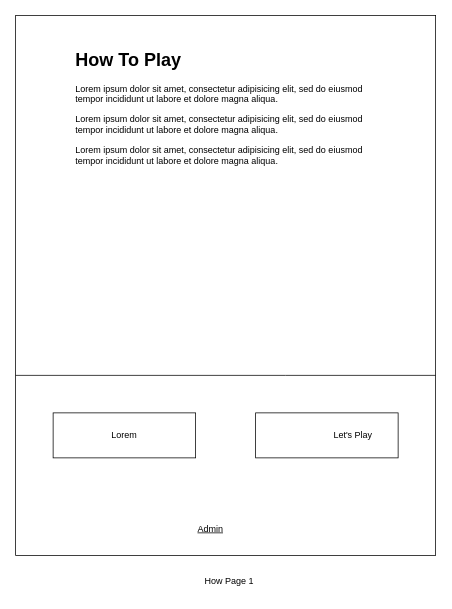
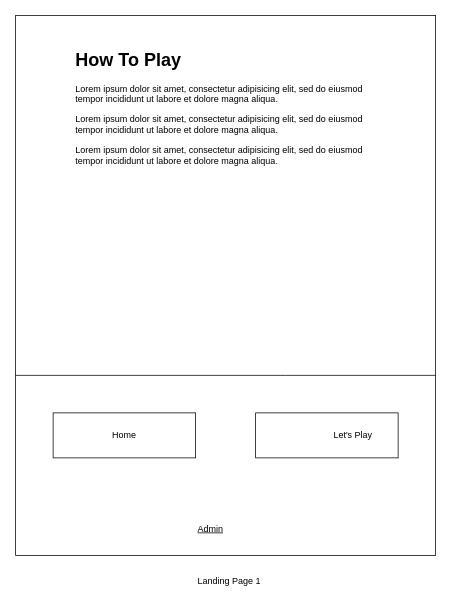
(124, 435) -> (124, 435)
(229, 582) -> (229, 582)
